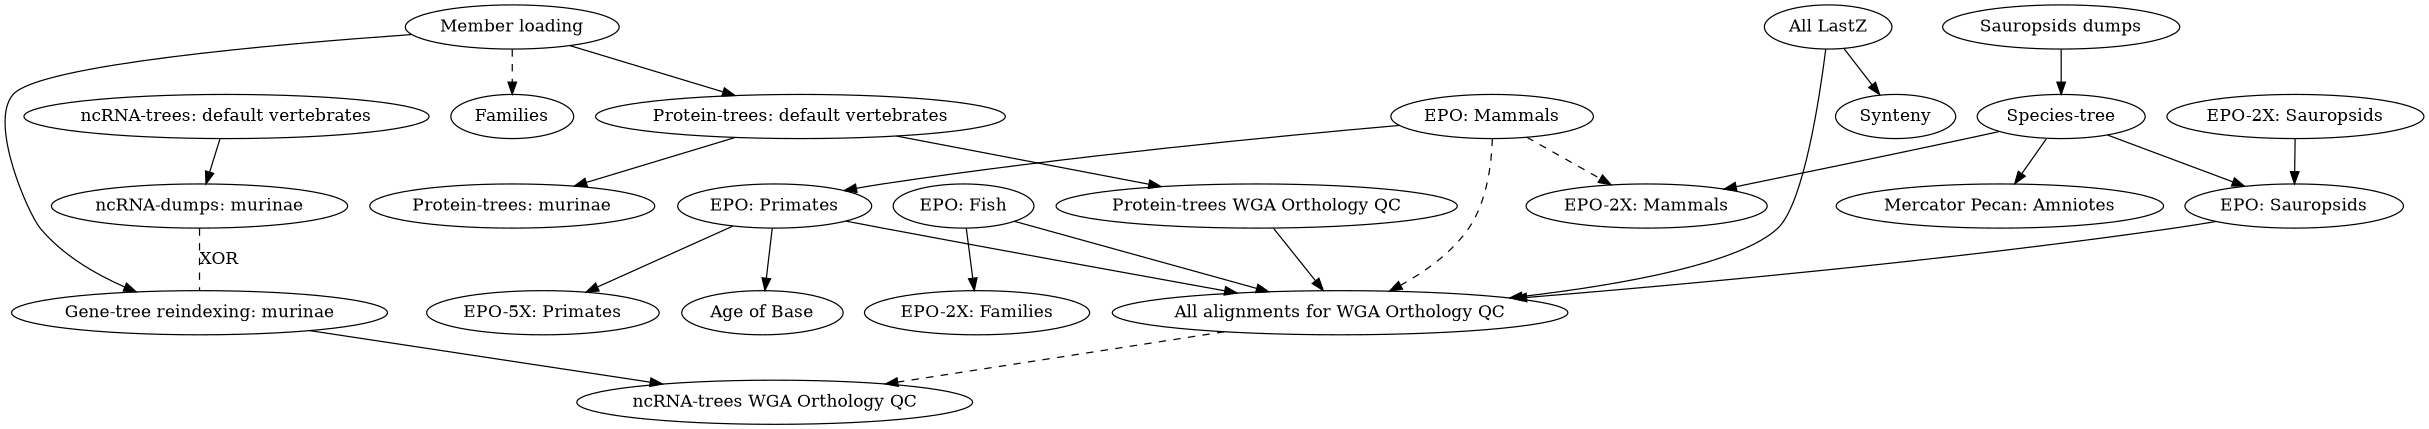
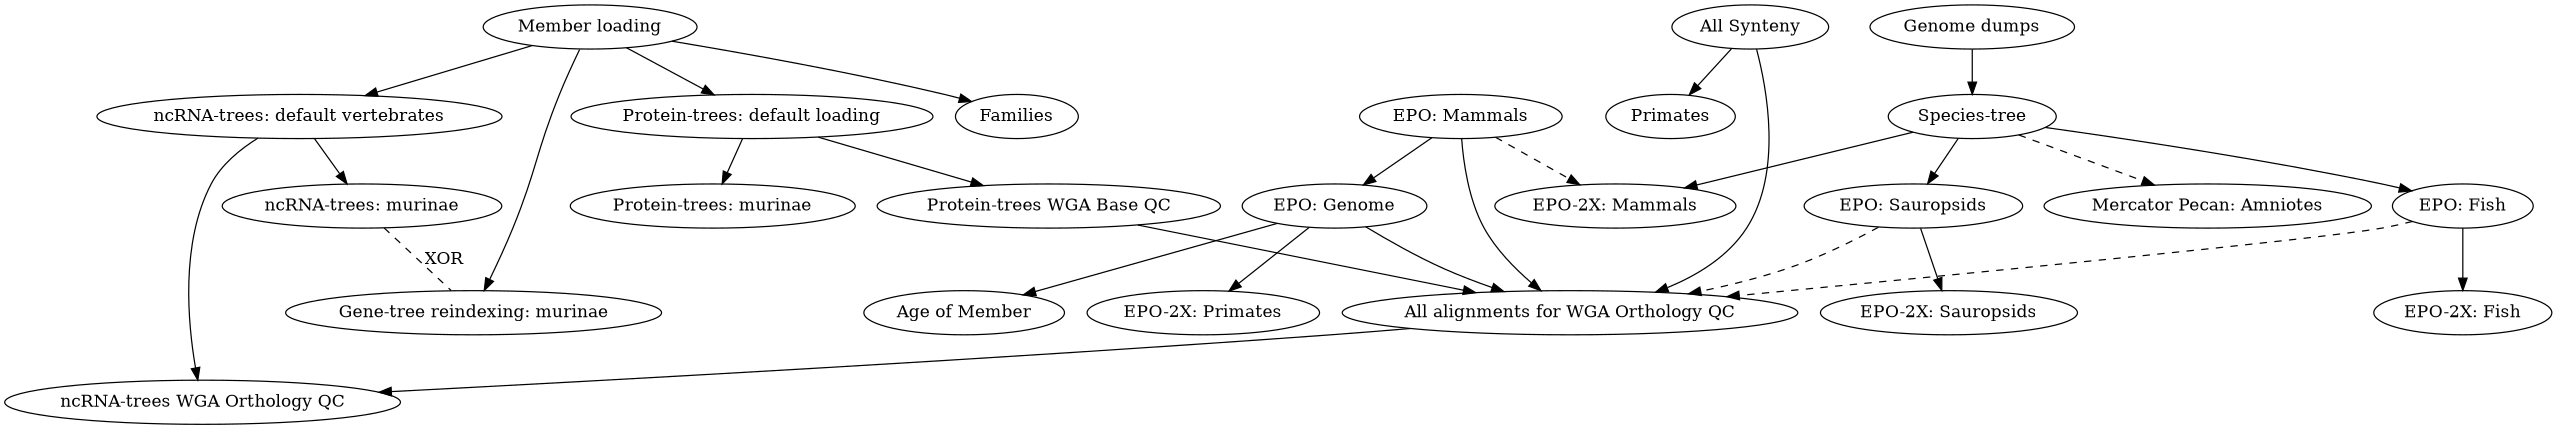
(1828, 27) -> (1750, 27)
(2061, 27) -> (1972, 27)
(512, 66) -> (816, 67)
none -> (454, 69)
(800, 117) -> (752, 117)
(1896, 117) -> (1671, 117)
none -> (2223, 155)
(2295, 155) -> (1929, 253)
(2034, 156) -> (2081, 158)
(200, 206) -> (362, 206)
(775, 206) -> (1335, 206)
(1257, 206) -> (1049, 206)
(1470, 226) -> (1480, 219)
(1135, 255) -> (2076, 262)
(1872, 265) -> (1792, 267)
(543, 313) -> (1203, 313)
(762, 313) -> (964, 313)
(977, 313) -> (2463, 313)
(480, 356) -> (193, 242)
(1061, 357) -> (901, 363)
